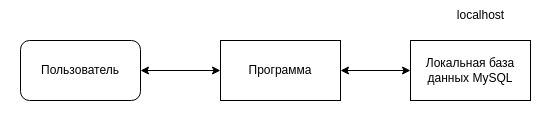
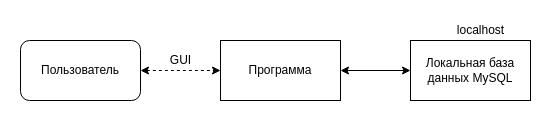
(481, 16) -> (481, 31)
none -> (181, 61)
(181, 71) -> (181, 71)
